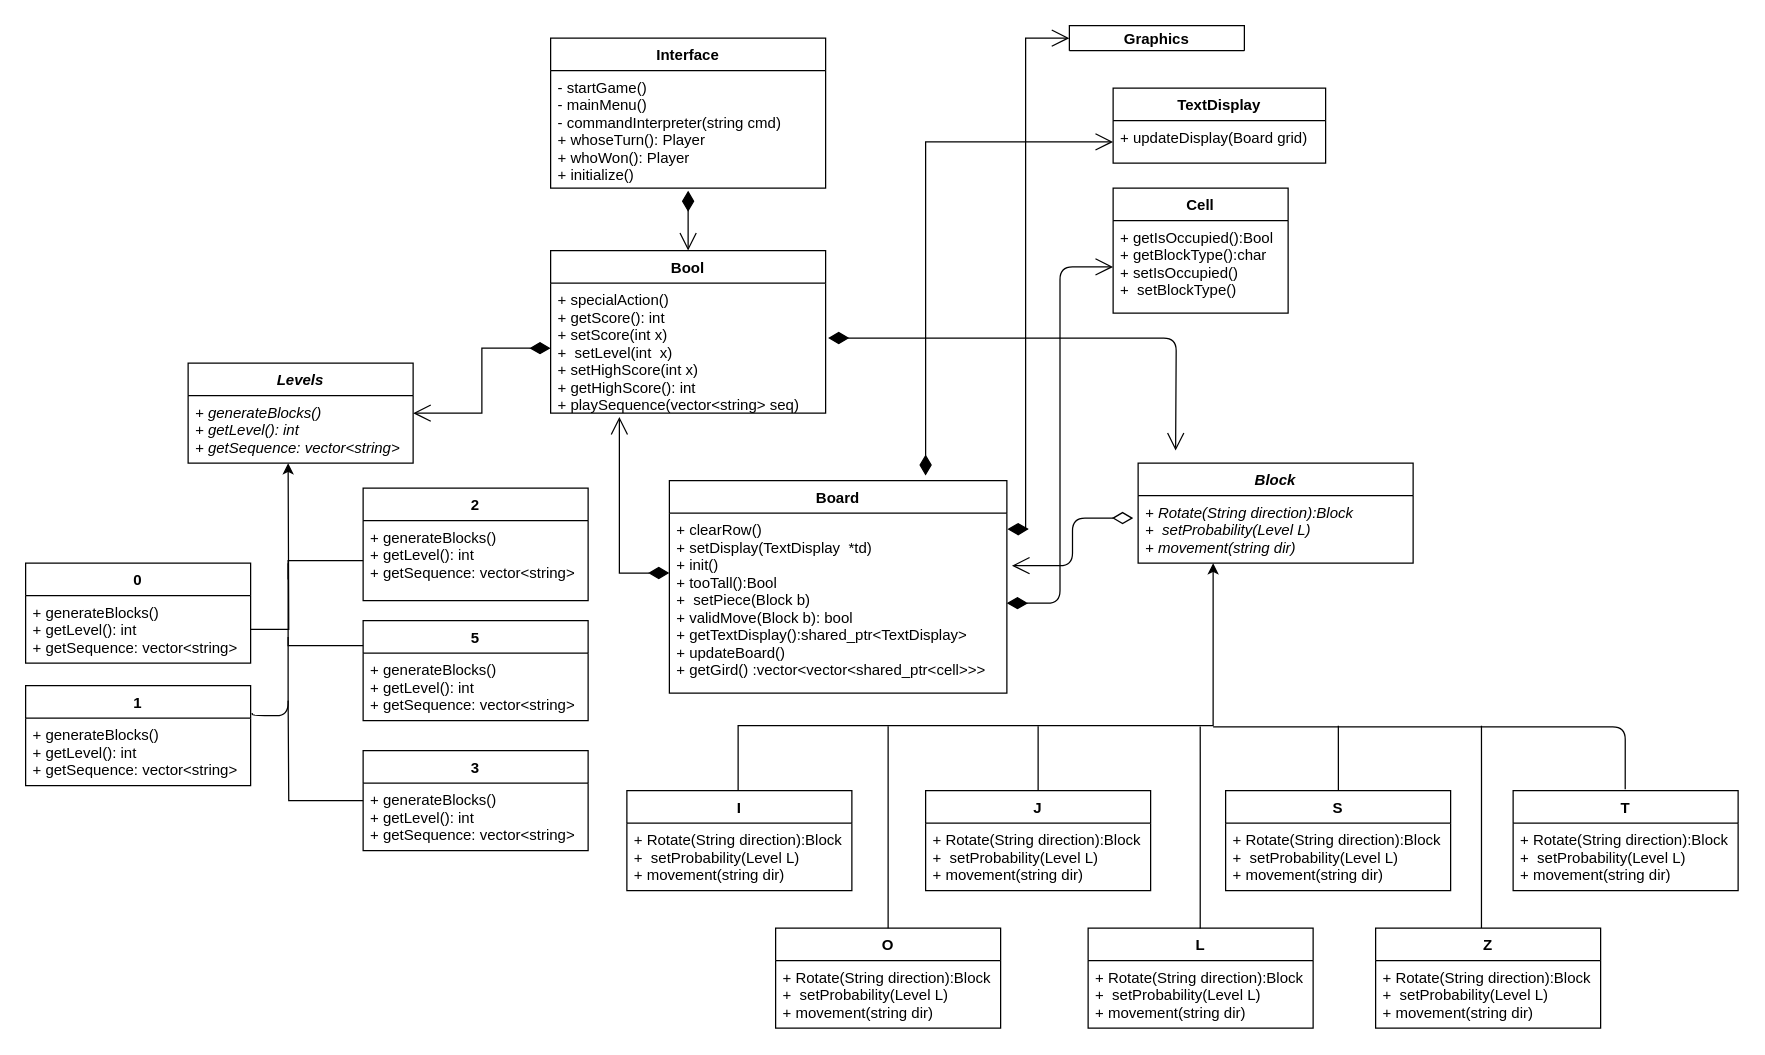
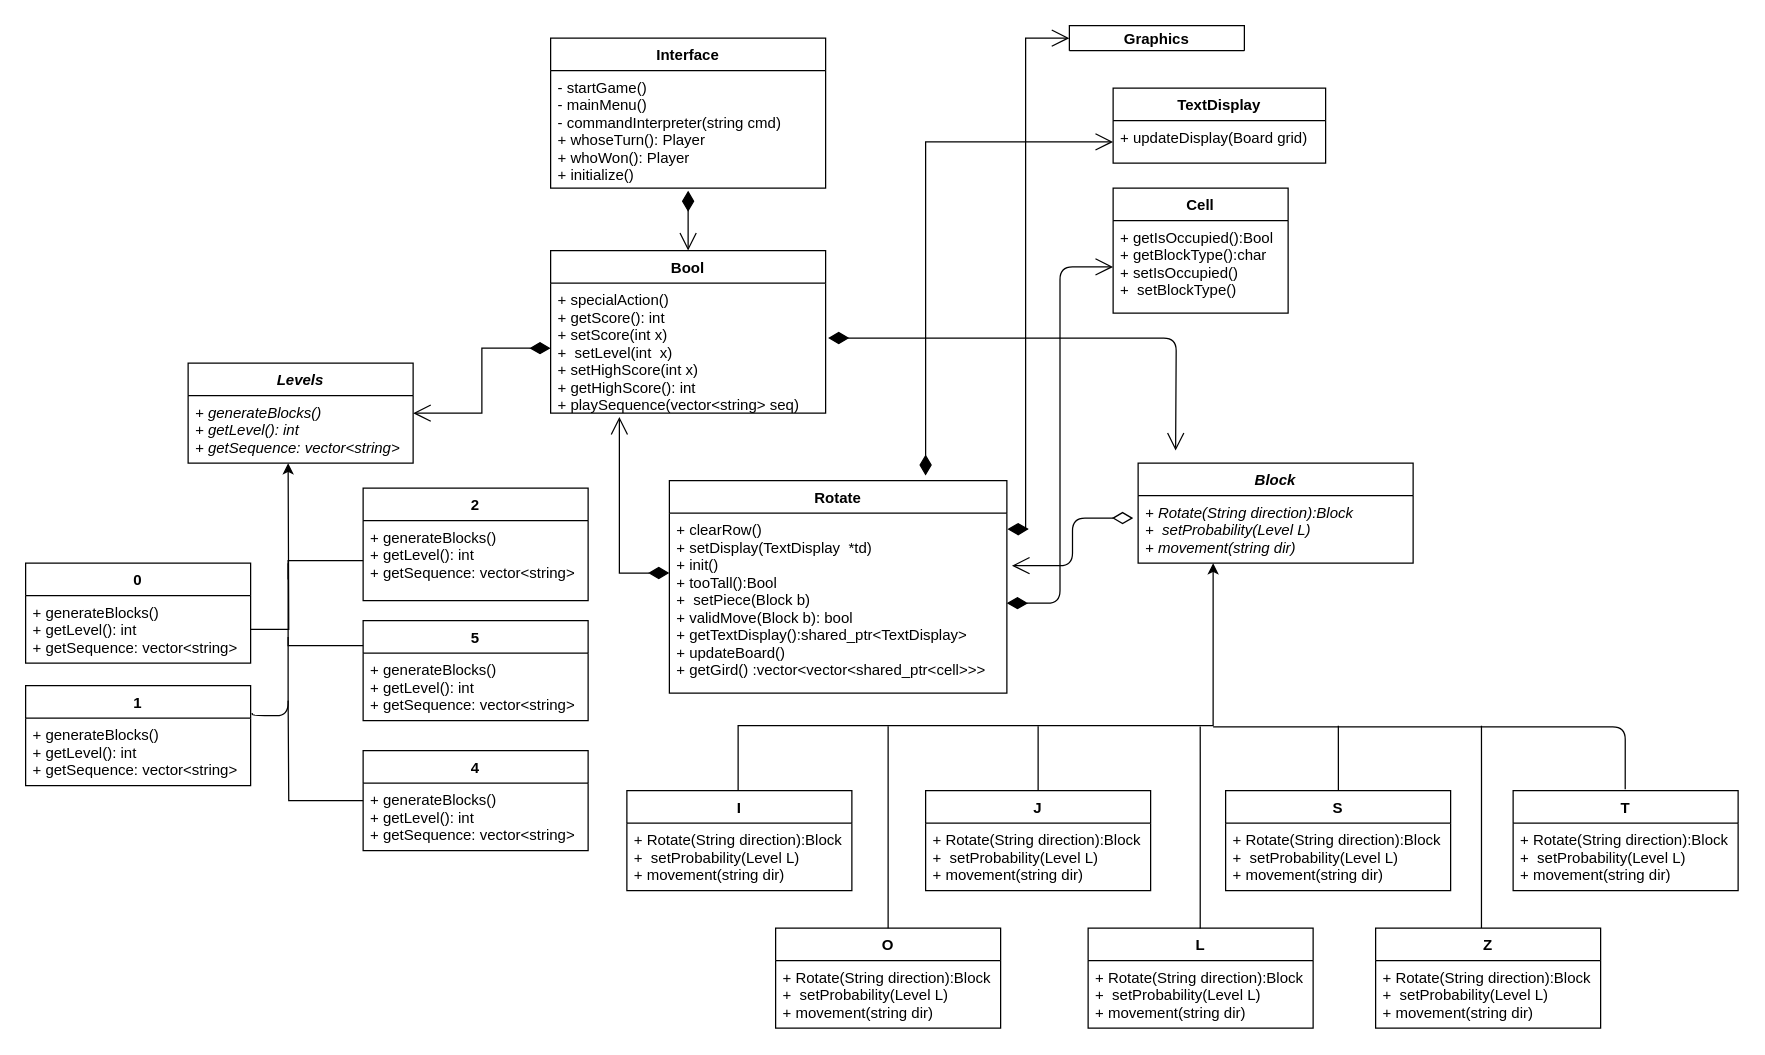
(838, 498) -> (838, 498)
(475, 768) -> (475, 768)
